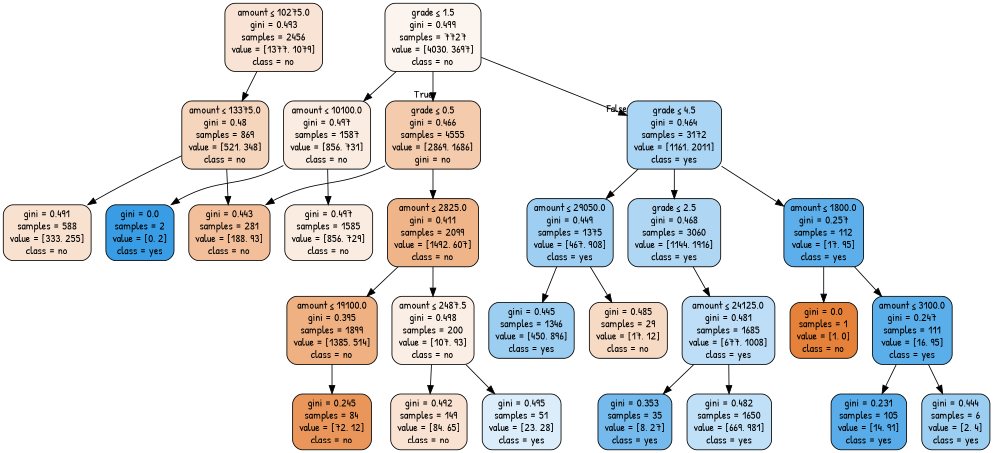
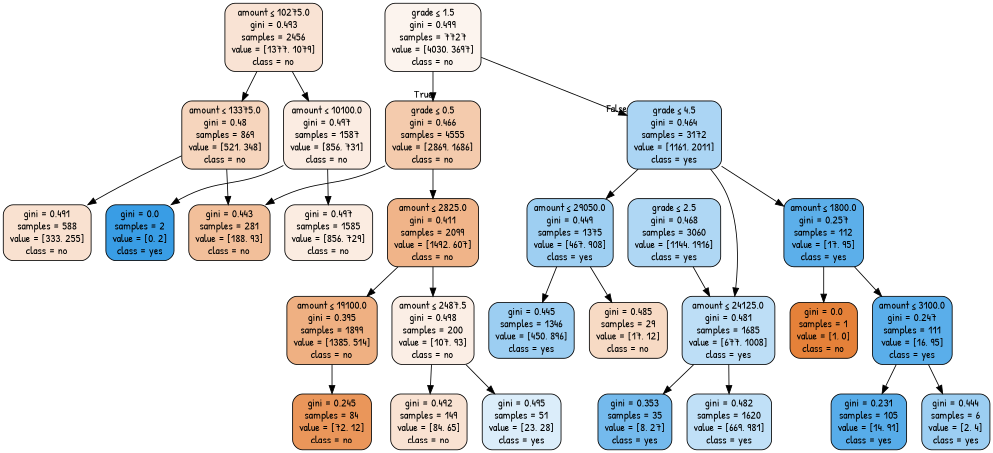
(383, 83) -> (298, 83)
(433, 159) -> (433, 159)
(674, 180) -> (735, 226)
(729, 415) -> (729, 415)
